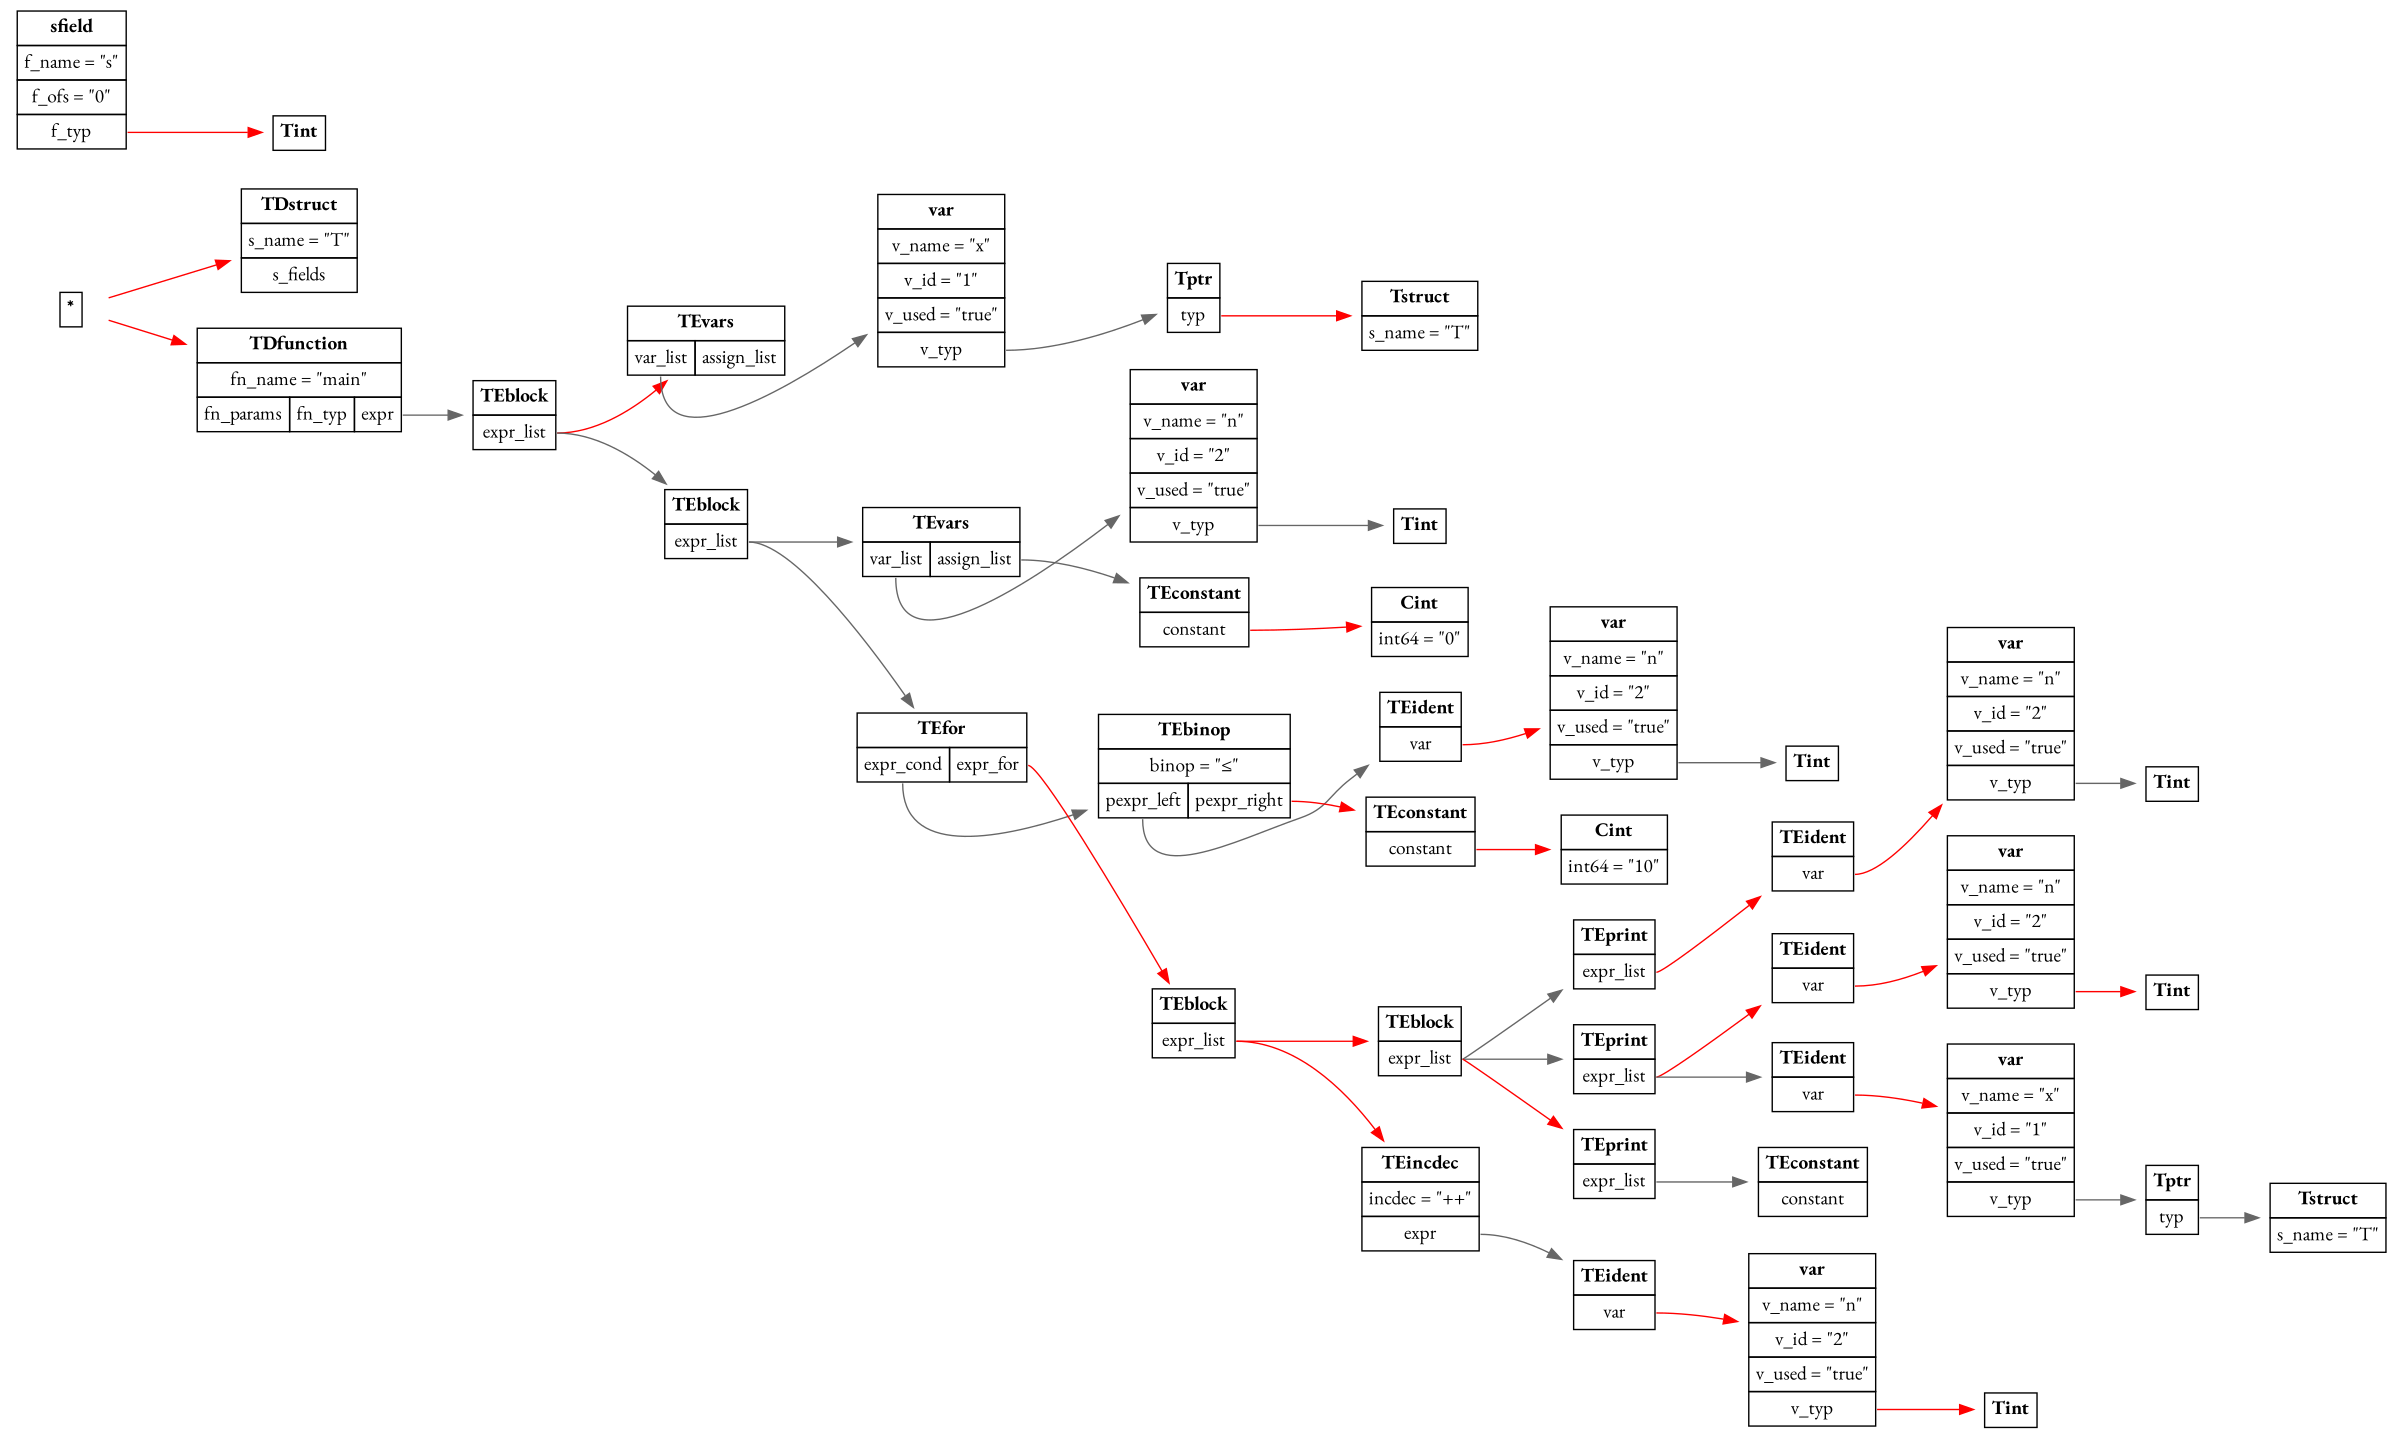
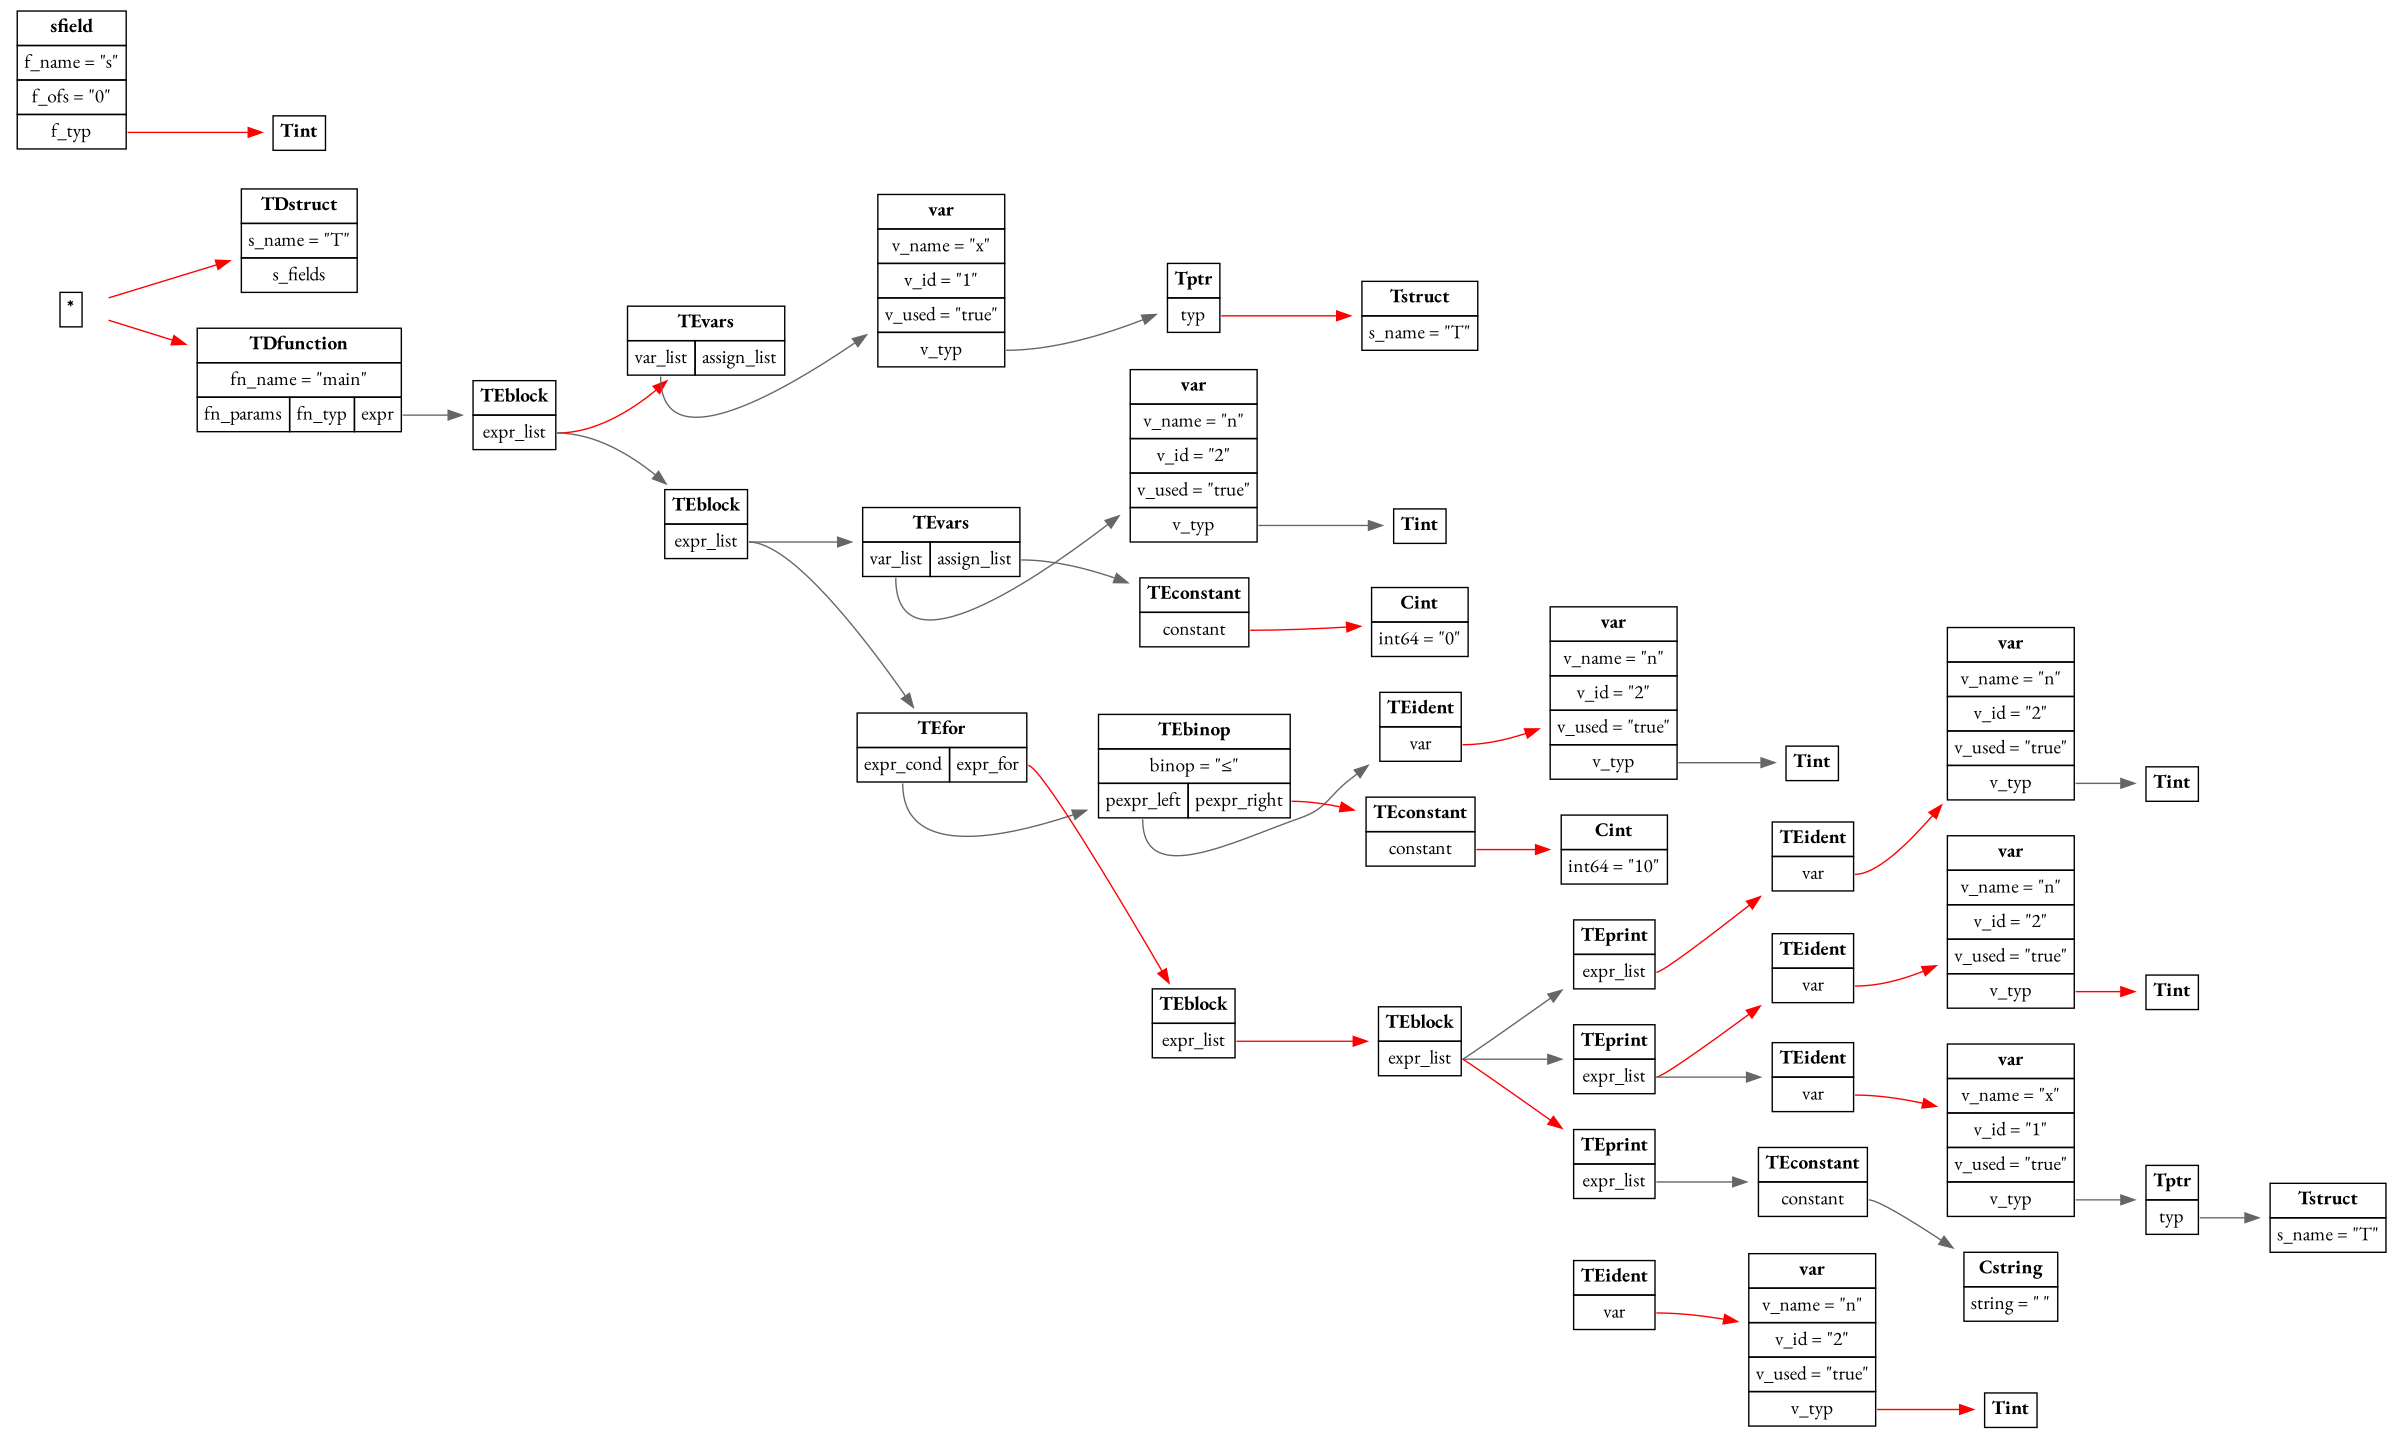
(1420, 1198) -> none
none -> (2011, 1287)
